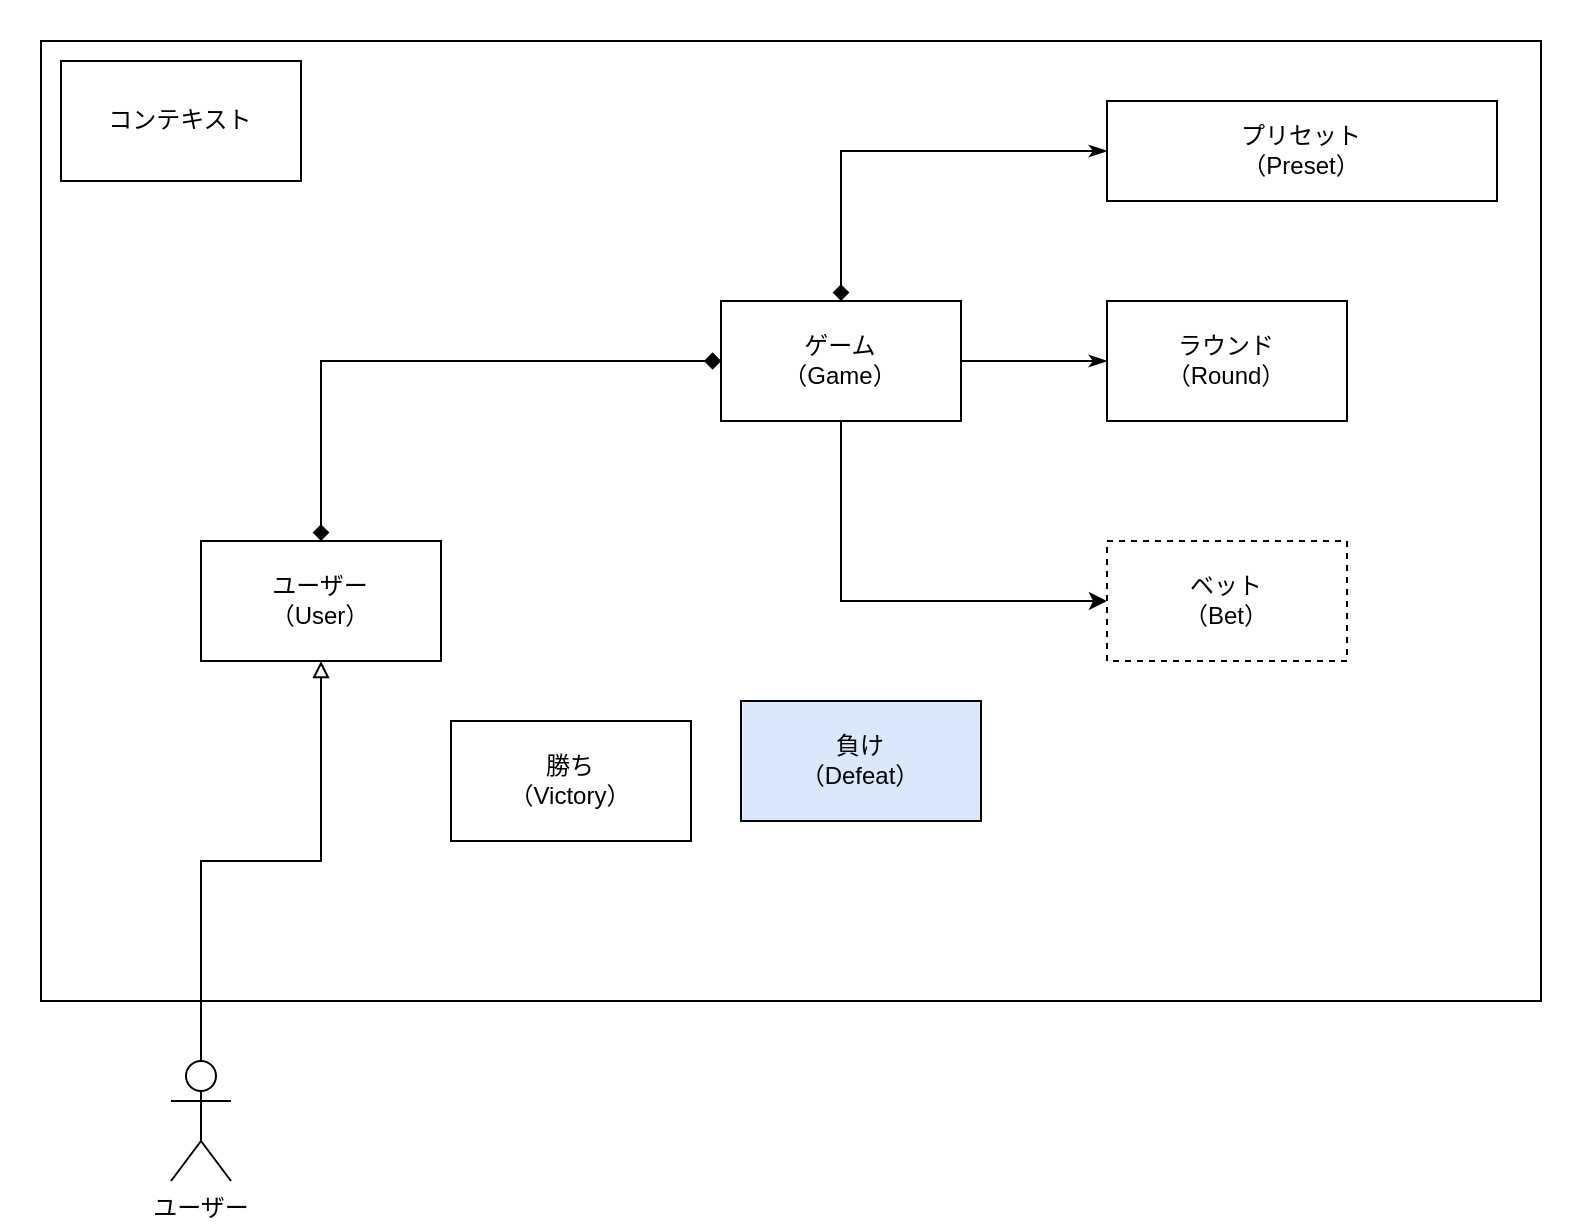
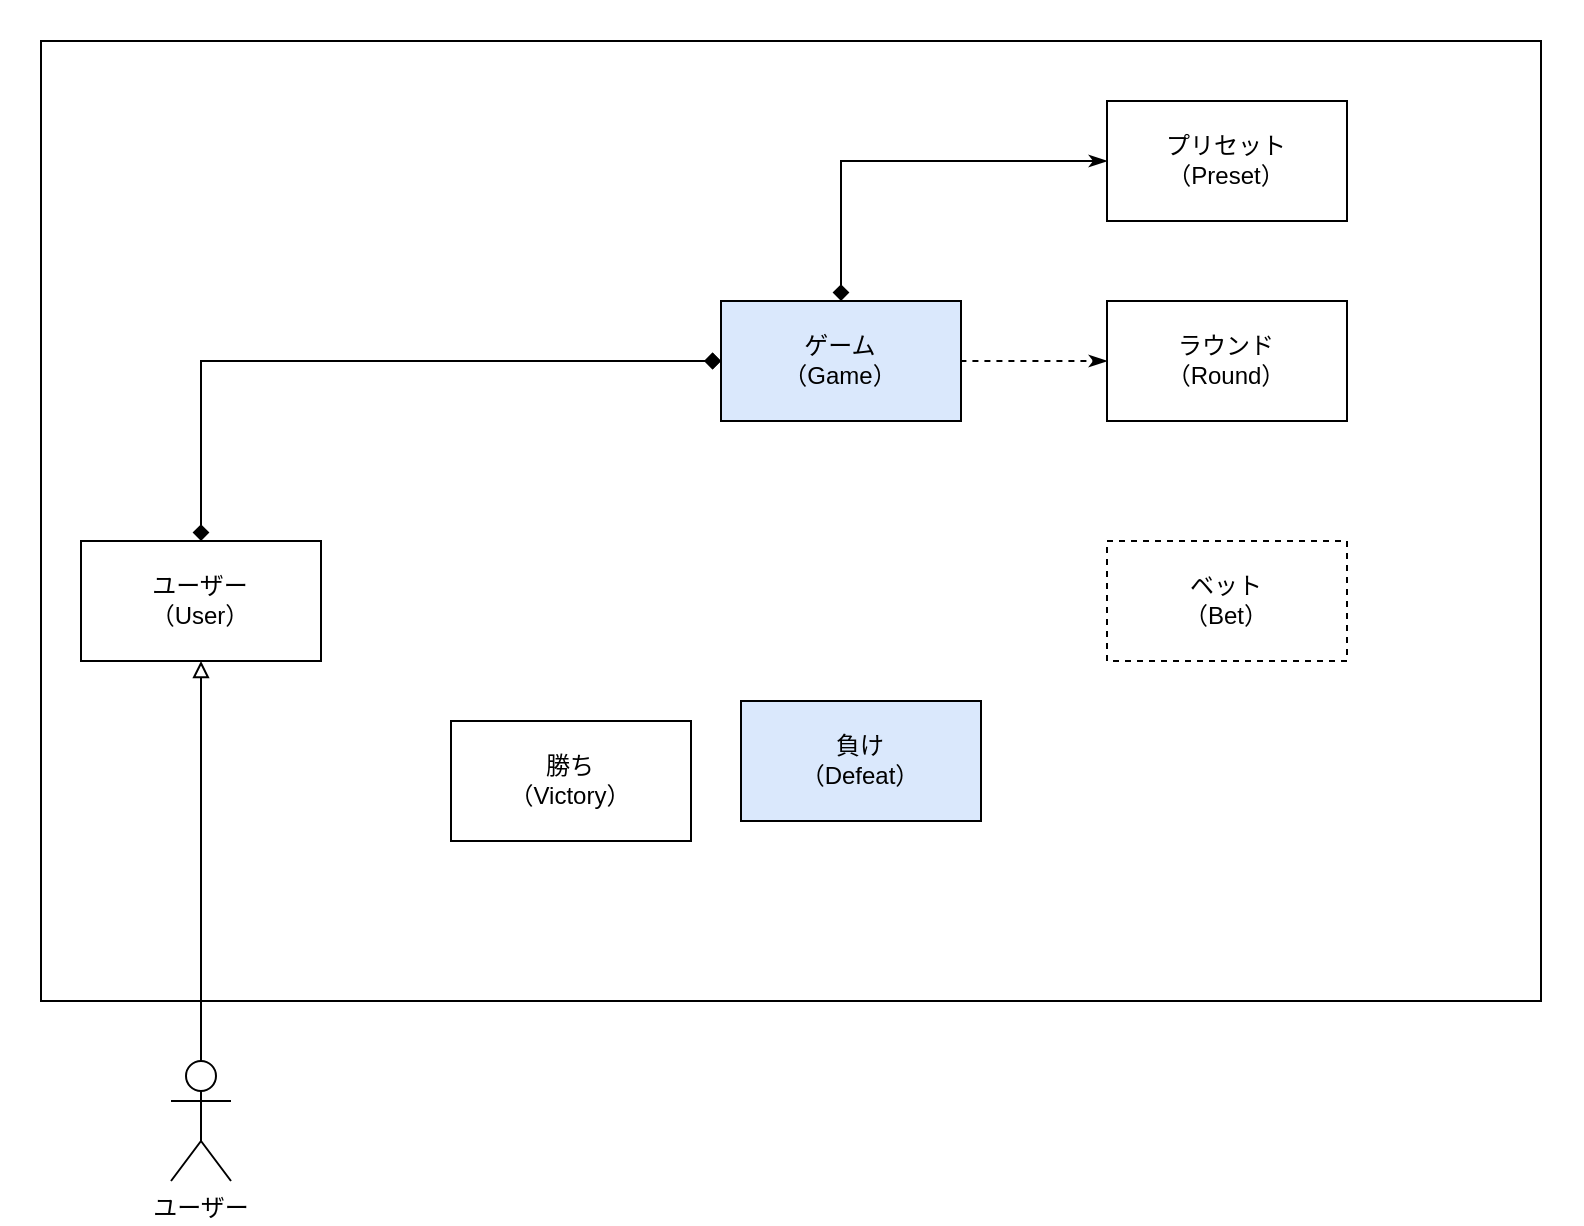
(181, 121) -> none
(1302, 151) -> (1227, 161)
(841, 361) -> (841, 361)
(1028, 361) -> (1028, 361)
(321, 601) -> (201, 601)
(878, 601) -> none
